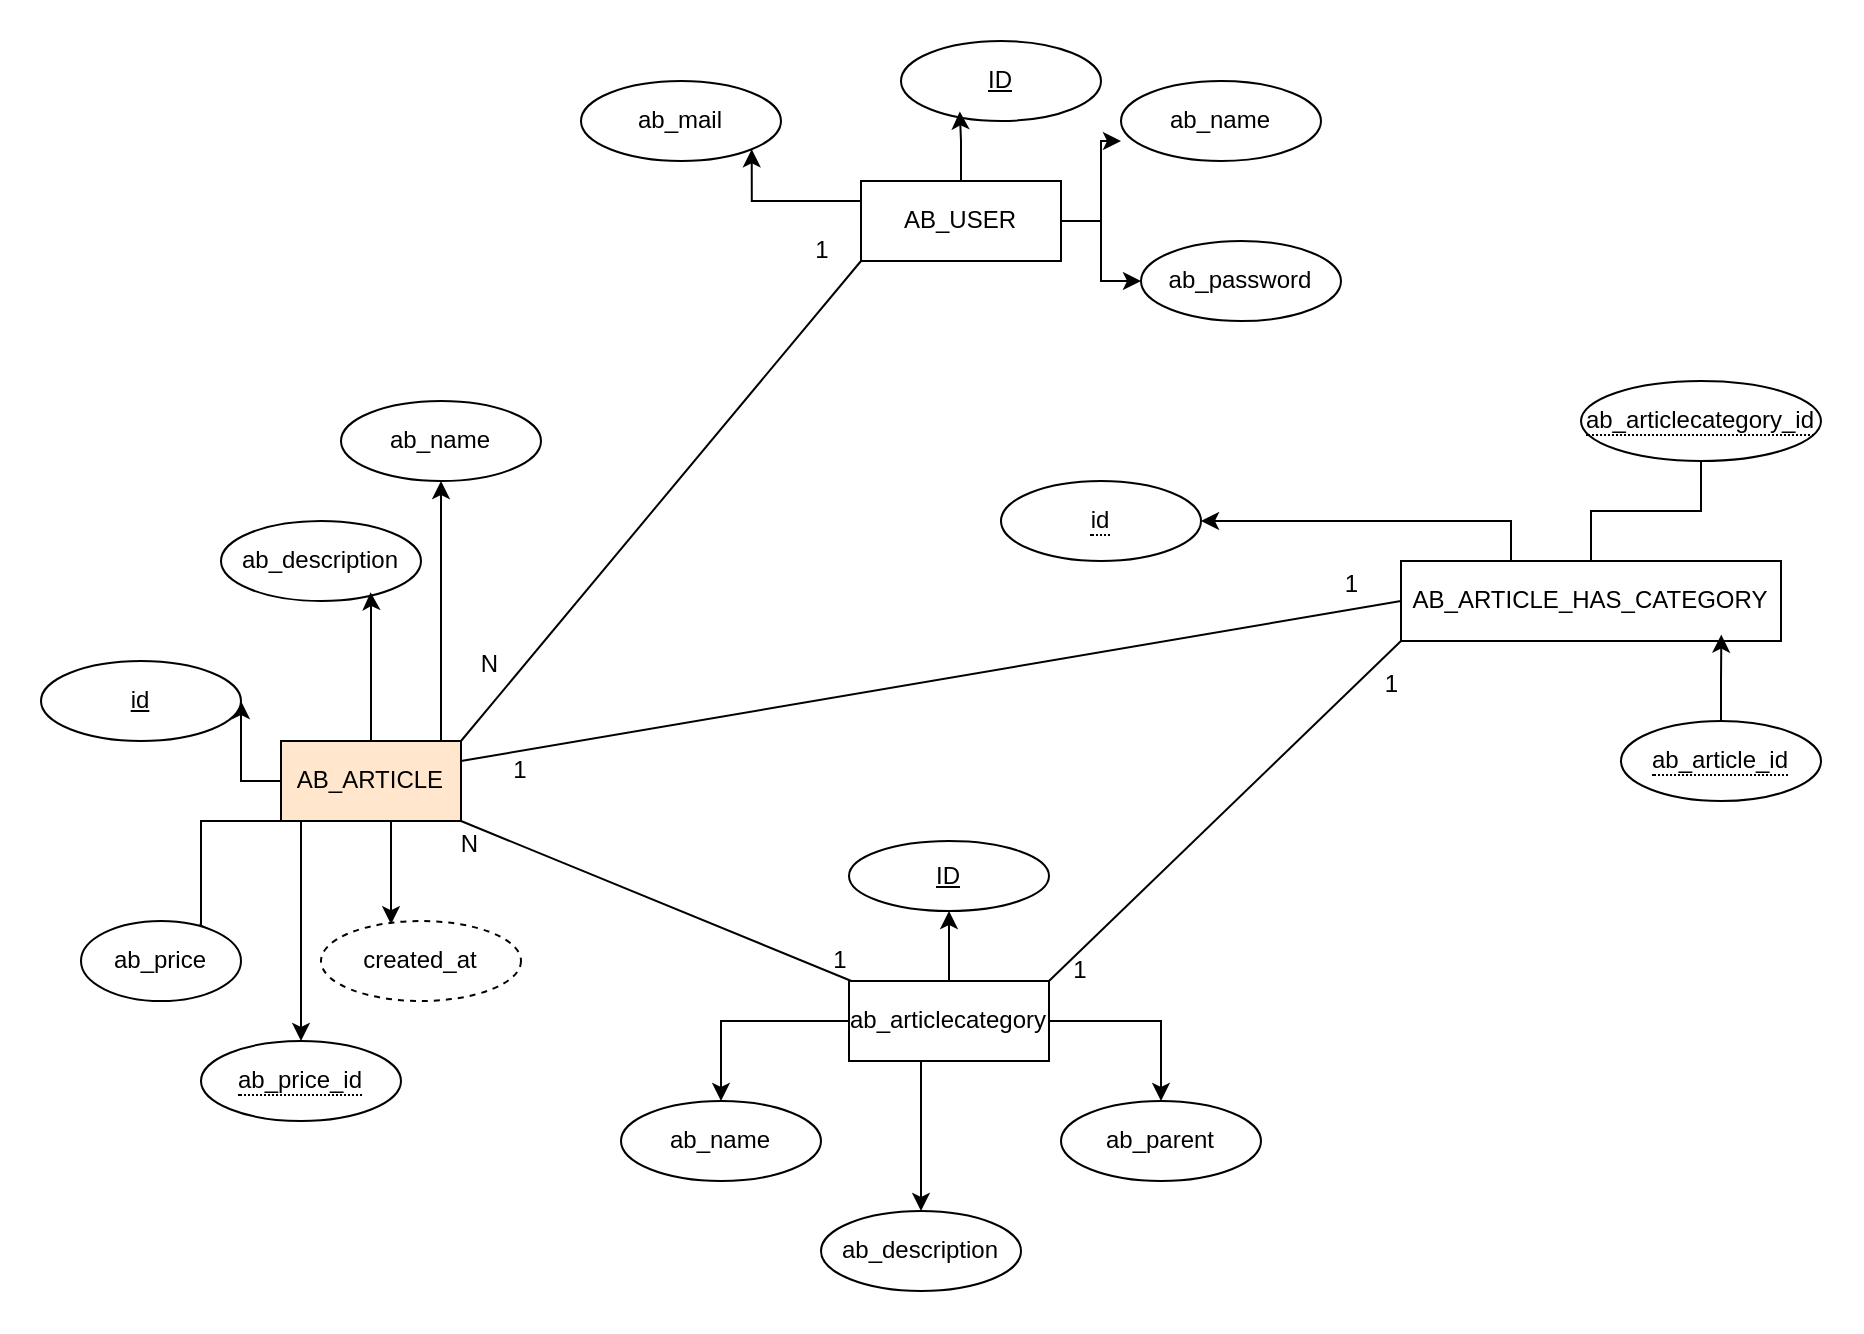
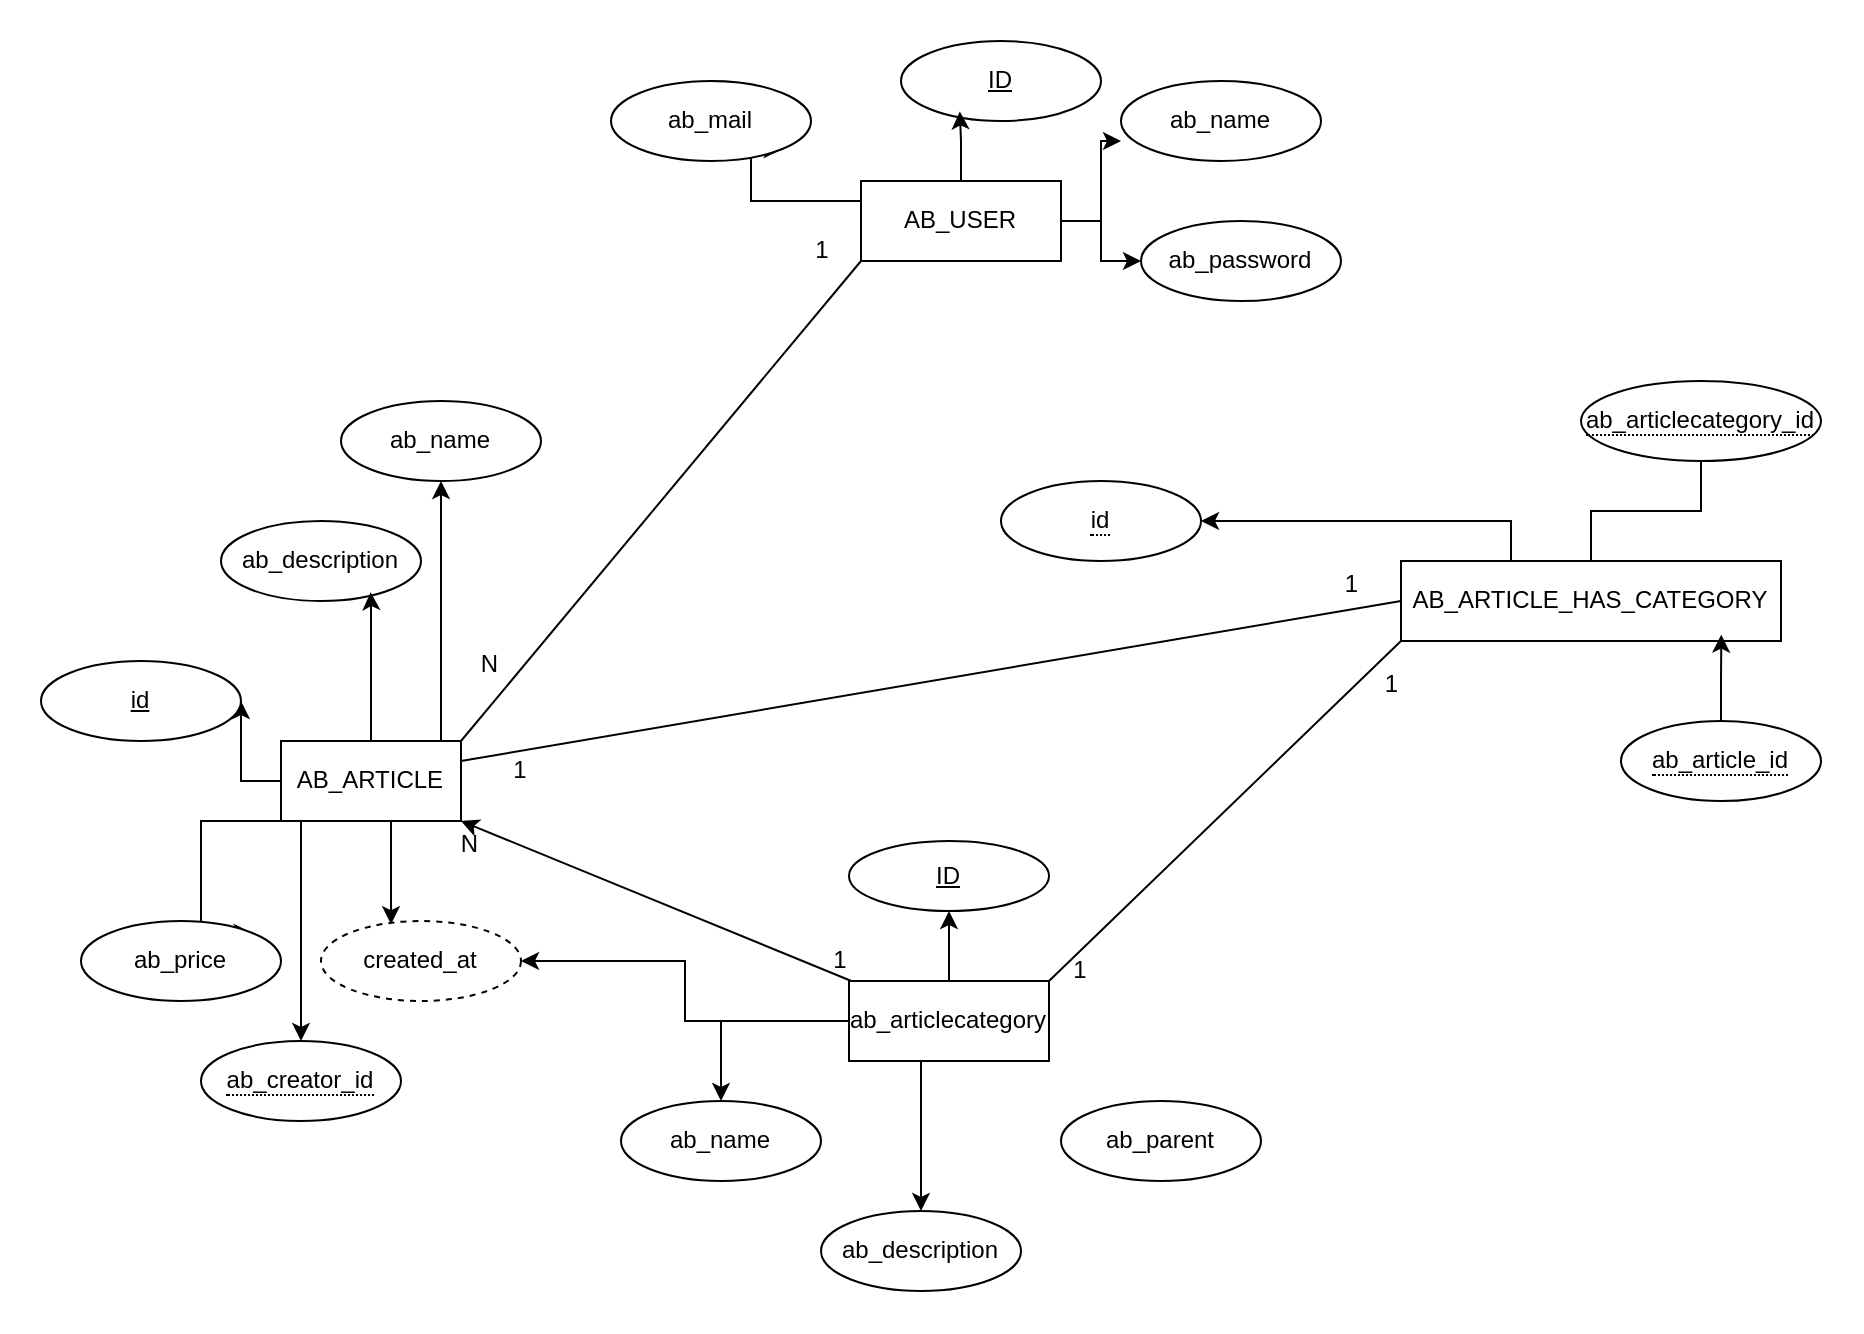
(681, 121) -> (711, 121)
(1241, 281) -> (1241, 261)
(371, 781) -> (371, 781)
(468, 824) -> (474, 826)
(161, 961) -> (181, 961)
(1138, 1021) -> (656, 961)
(301, 1081) -> (301, 1081)
